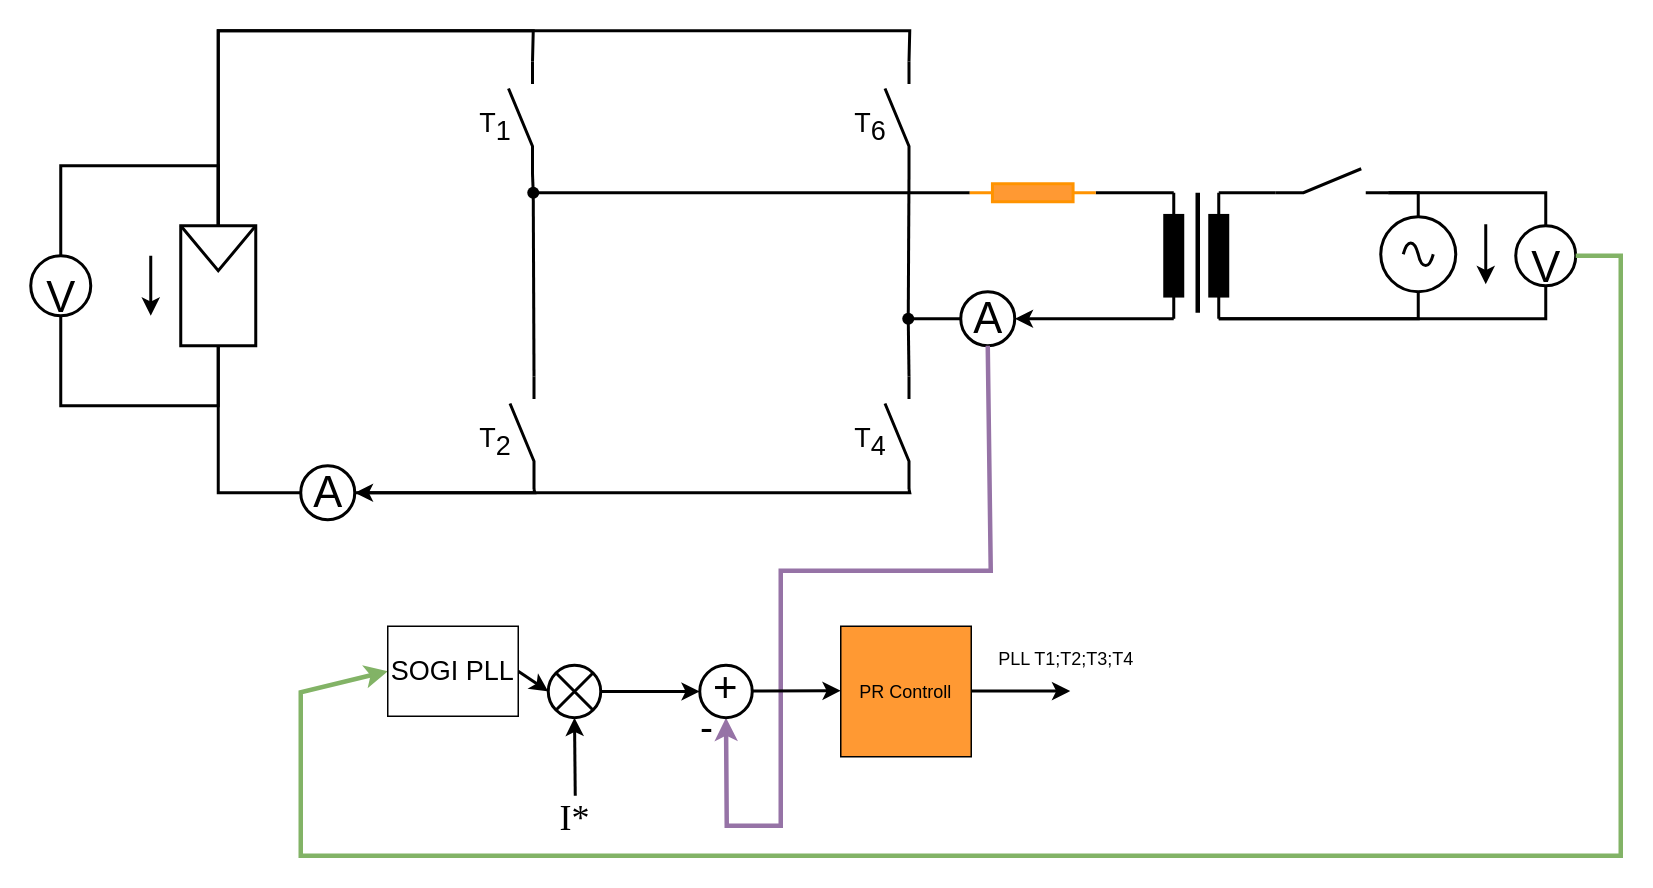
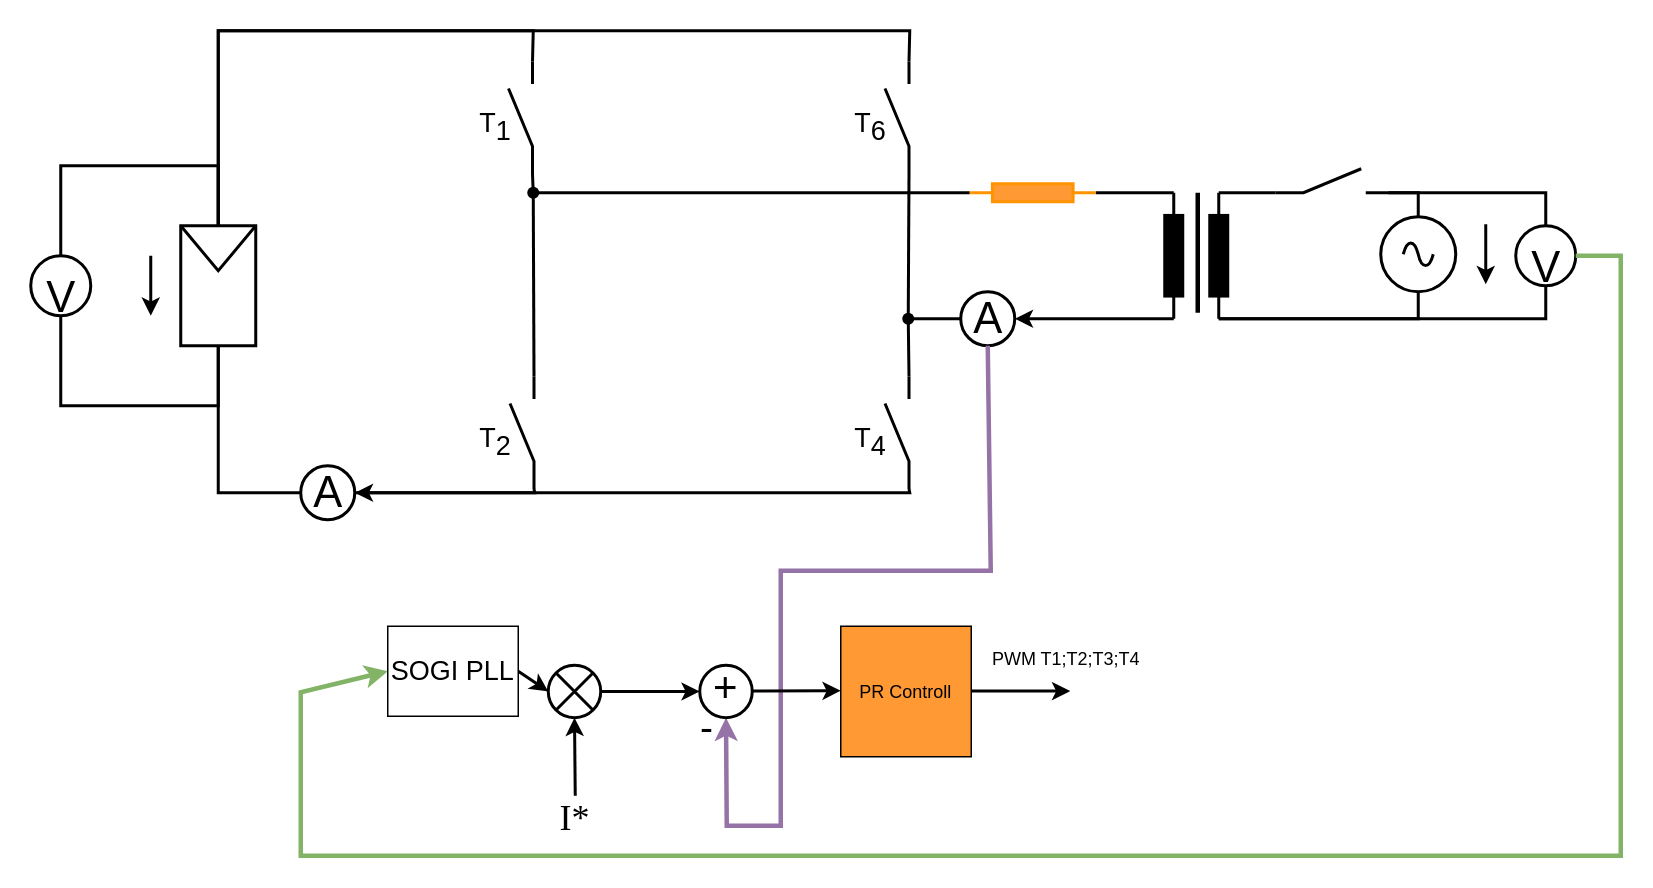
(1067, 659) -> (1067, 659)
